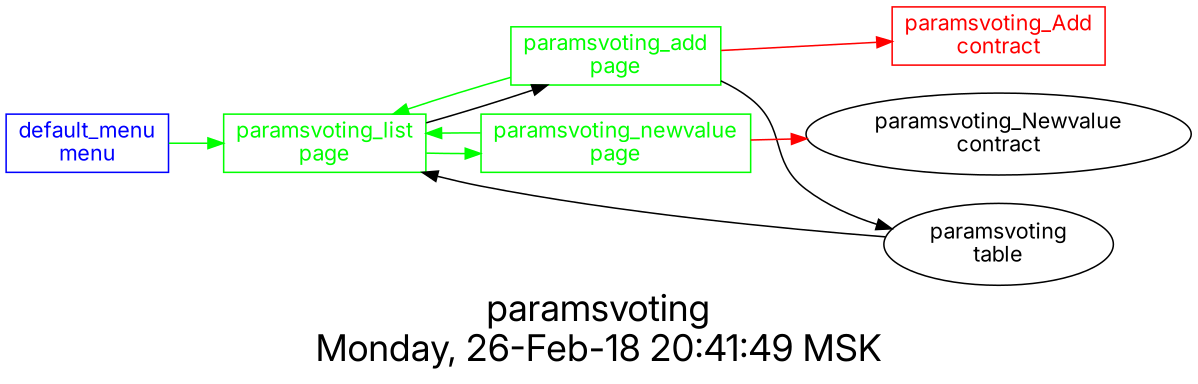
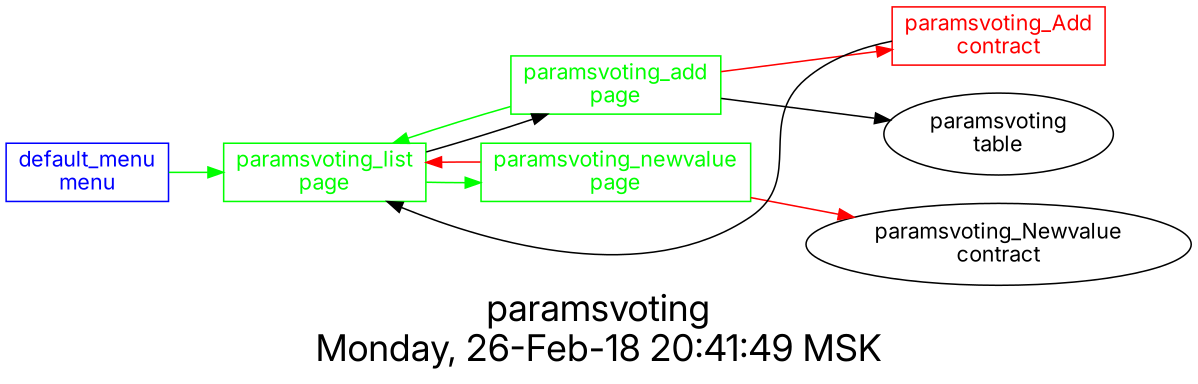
(461, 133) -> (461, 162)
(660, 214) -> (700, 241)
